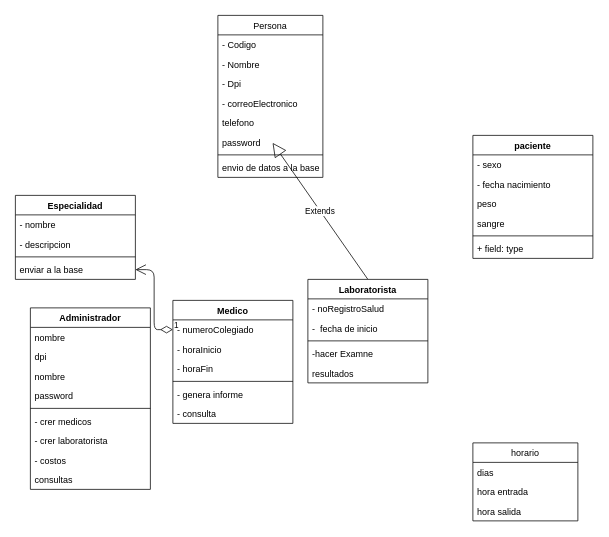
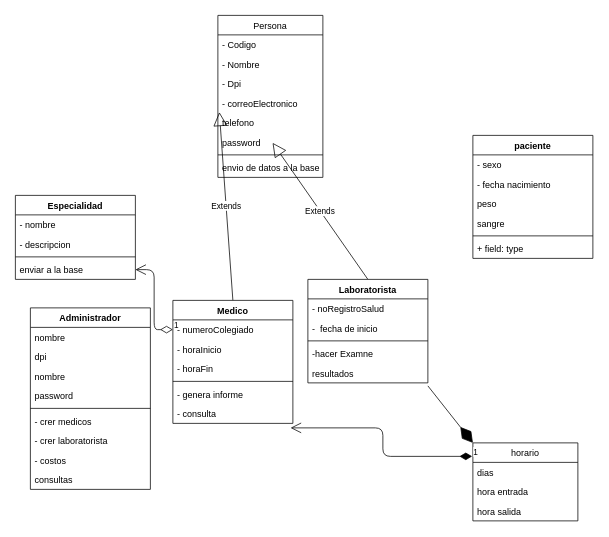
none -> (227, 214)
none -> (444, 406)
none -> (421, 456)
